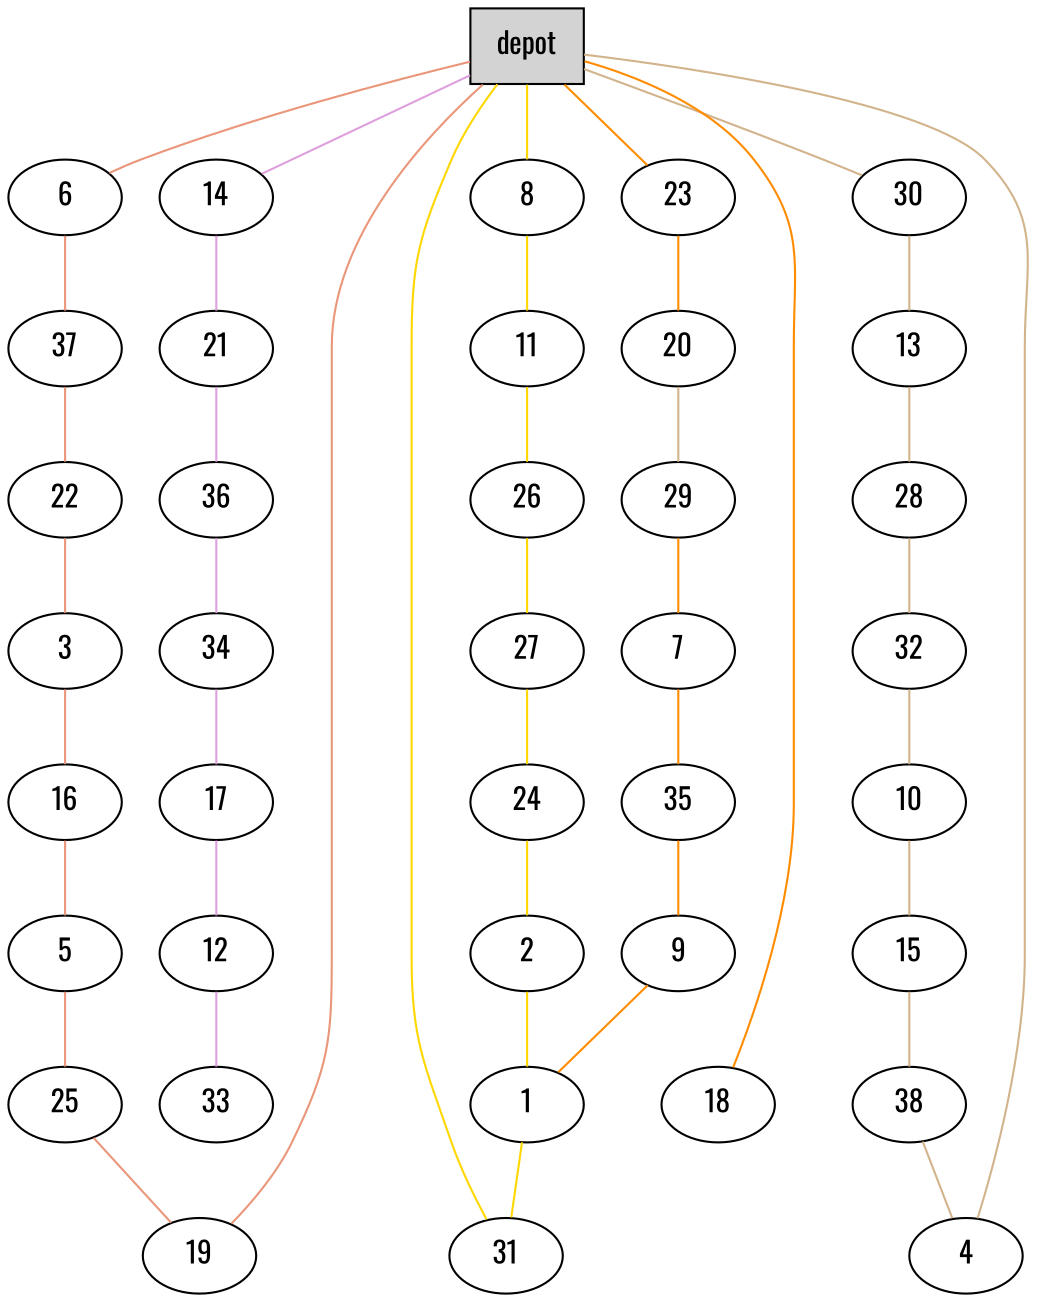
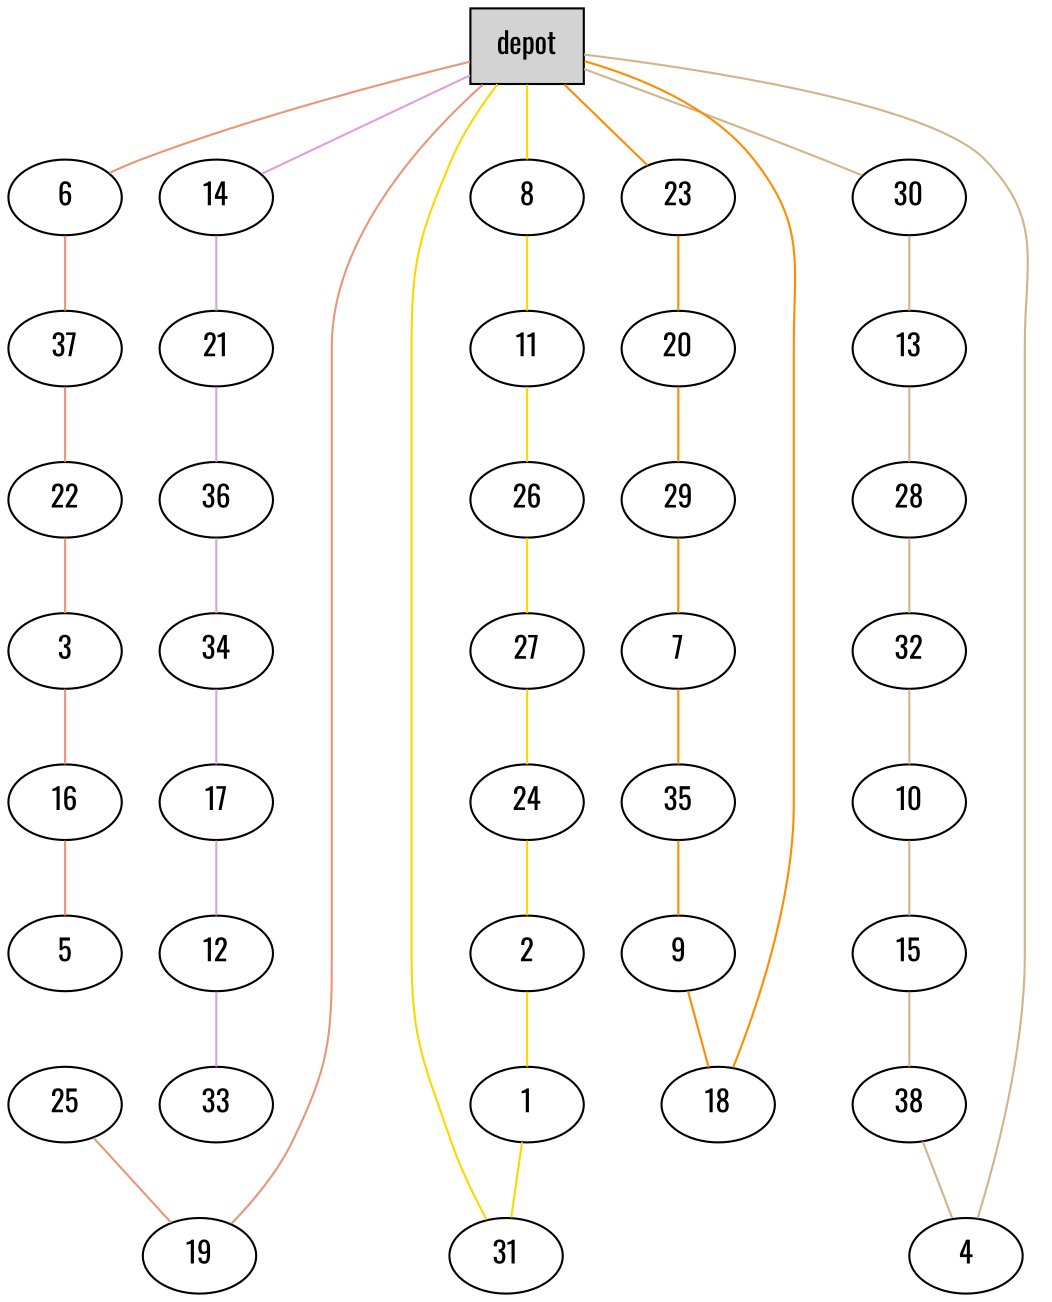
(678, 424) -> (678, 424)
(65, 1029) -> none
(603, 1029) -> (698, 1029)
